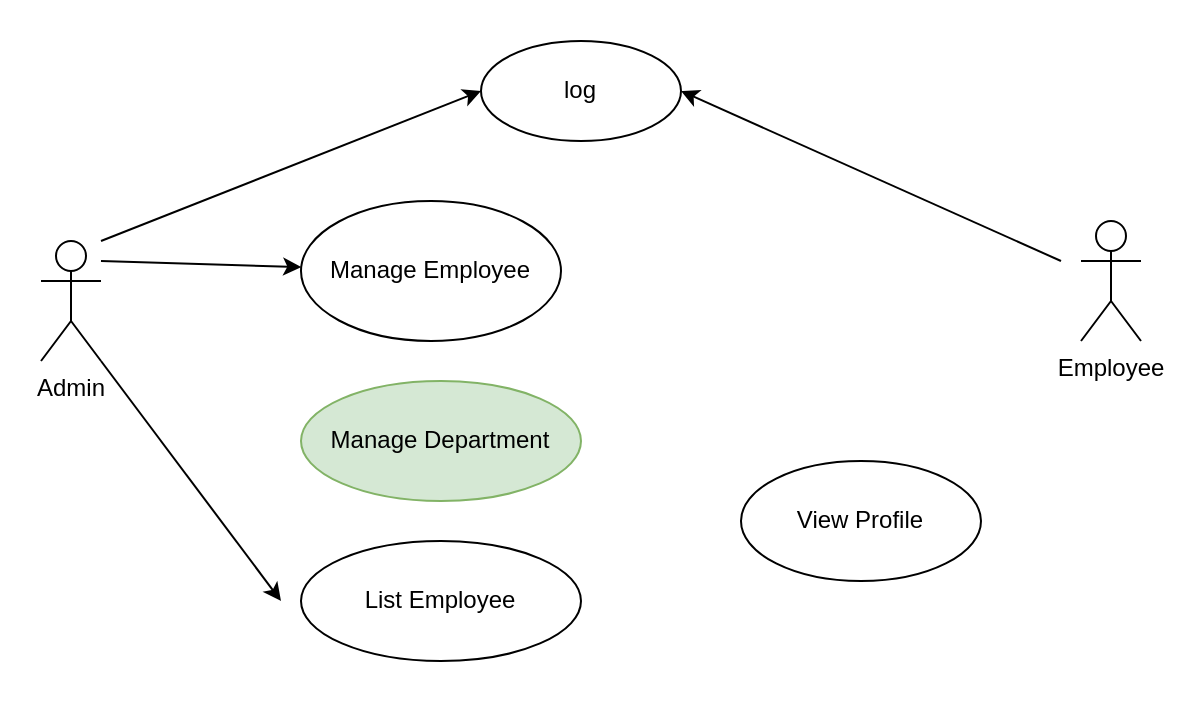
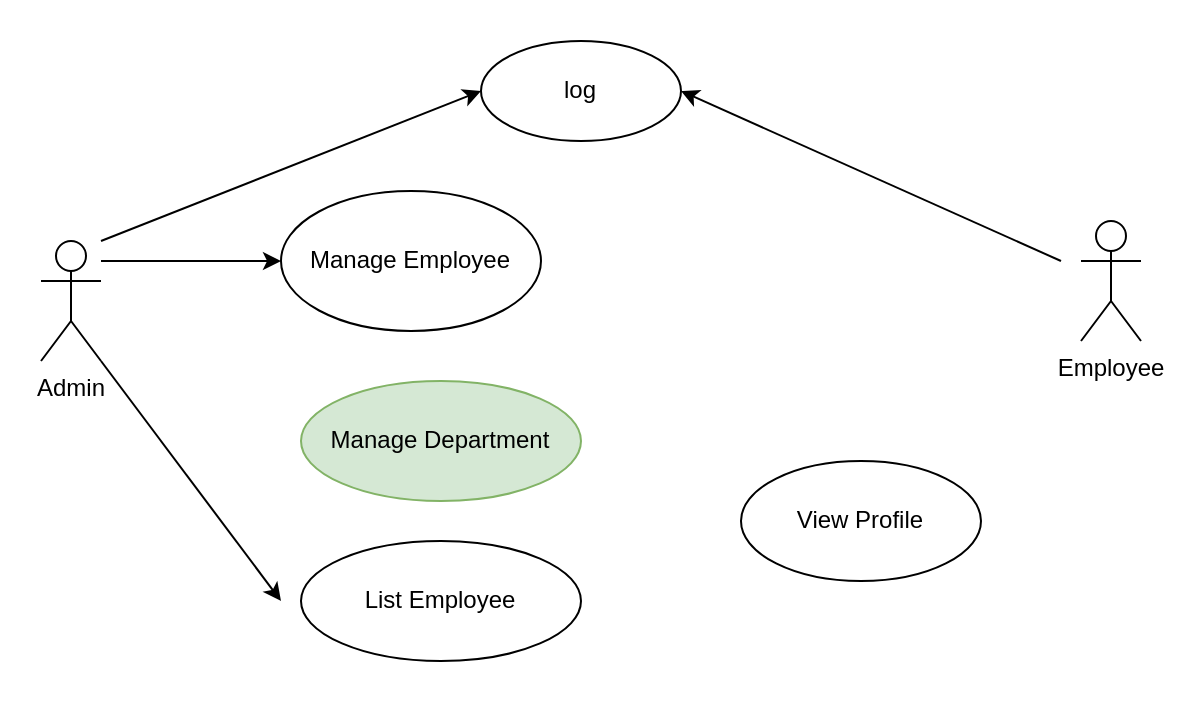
(431, 271) -> (411, 261)
